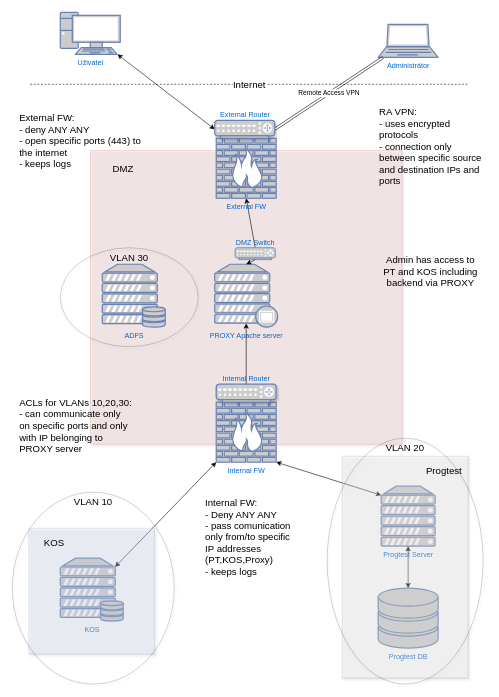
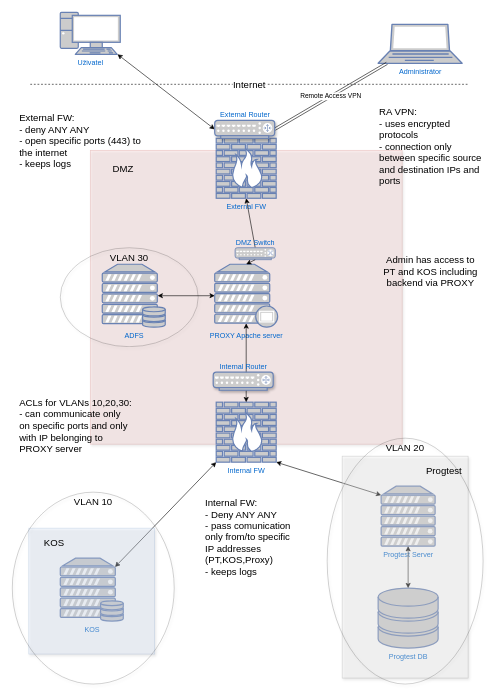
(408, 41) -> (420, 44)
none -> (209, 296)
(246, 393) -> (243, 381)
